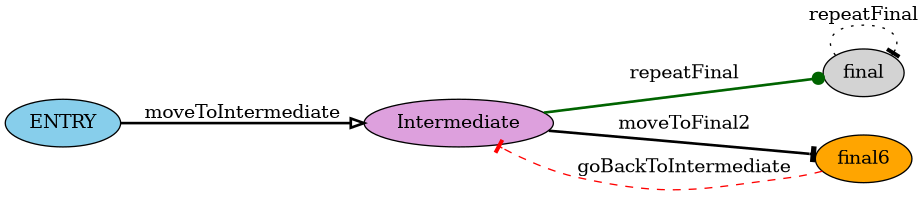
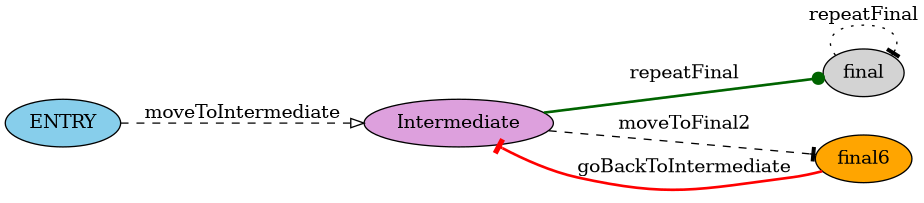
(236, 123) -> (236, 123)
(679, 142) -> (679, 142)
(660, 189) -> (660, 189)
